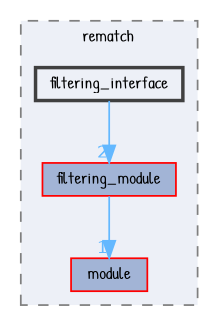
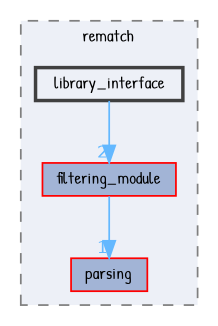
(109, 84) -> (109, 84)
(109, 275) -> (109, 275)
